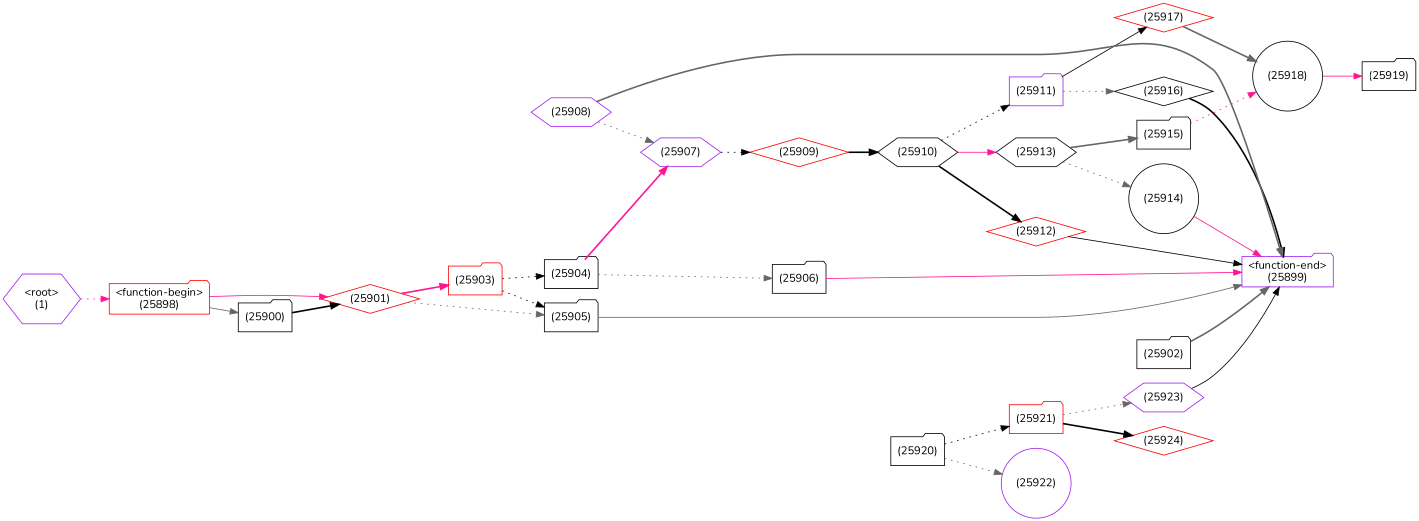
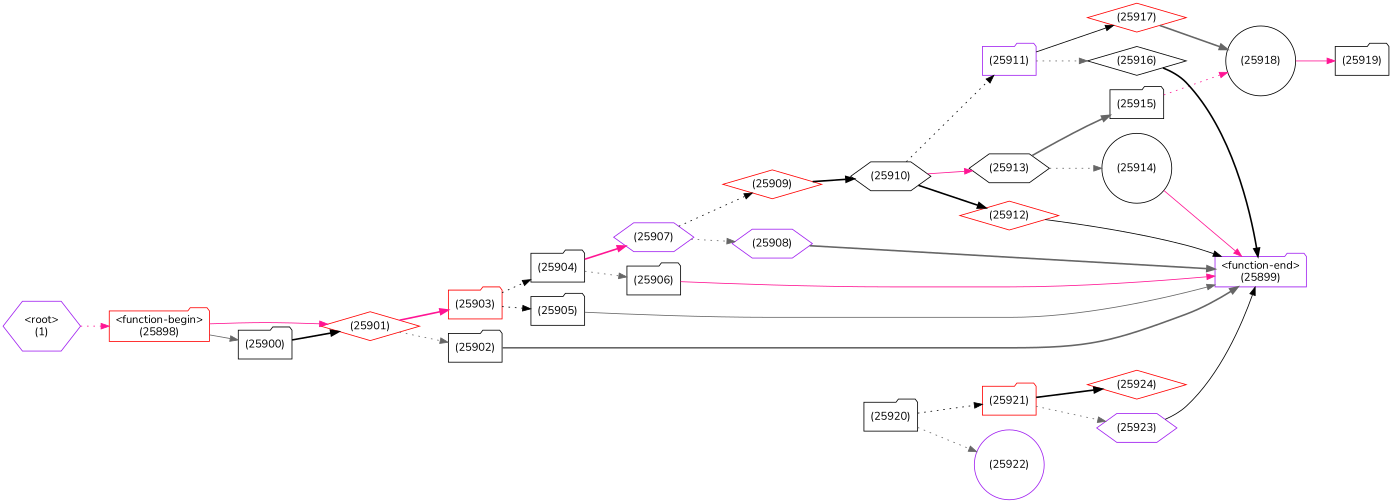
(622, 131) -> (709, 240)
(472, 308) -> (420, 336)
